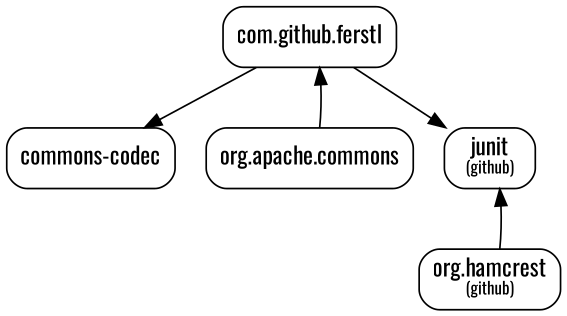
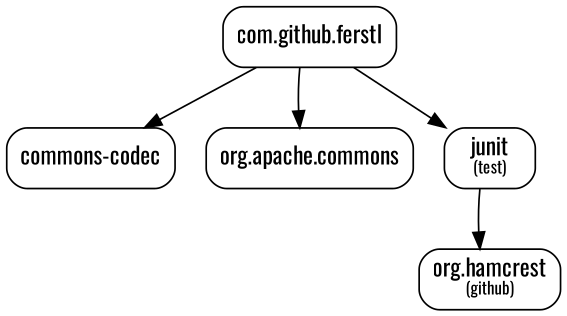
(321, 106) -> (298, 89)
(490, 168) -> (490, 168)
(501, 227) -> (479, 211)
